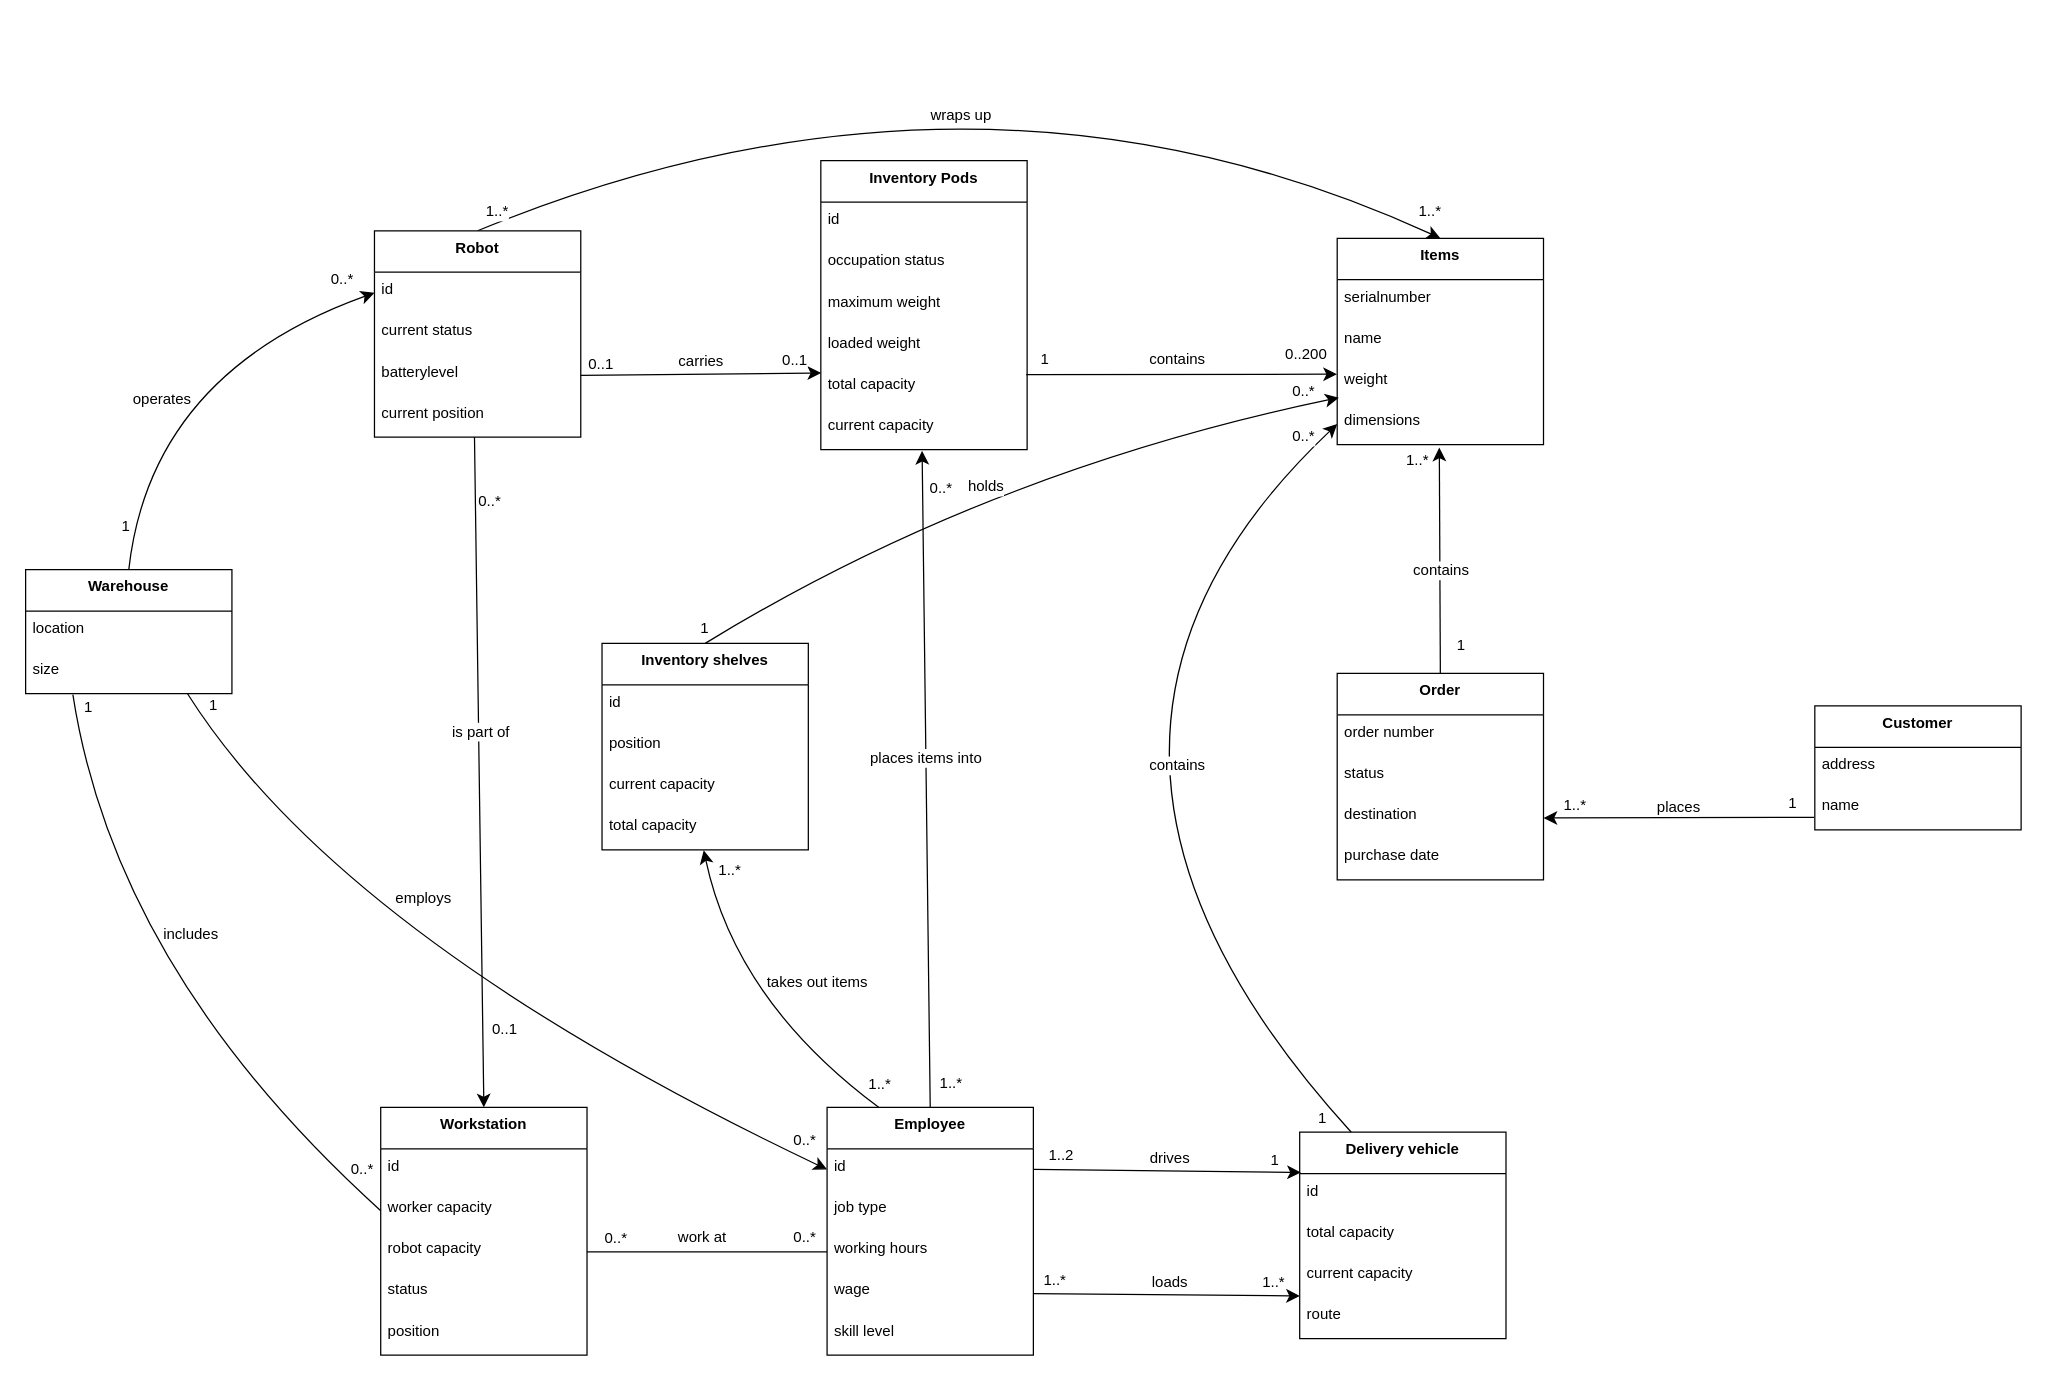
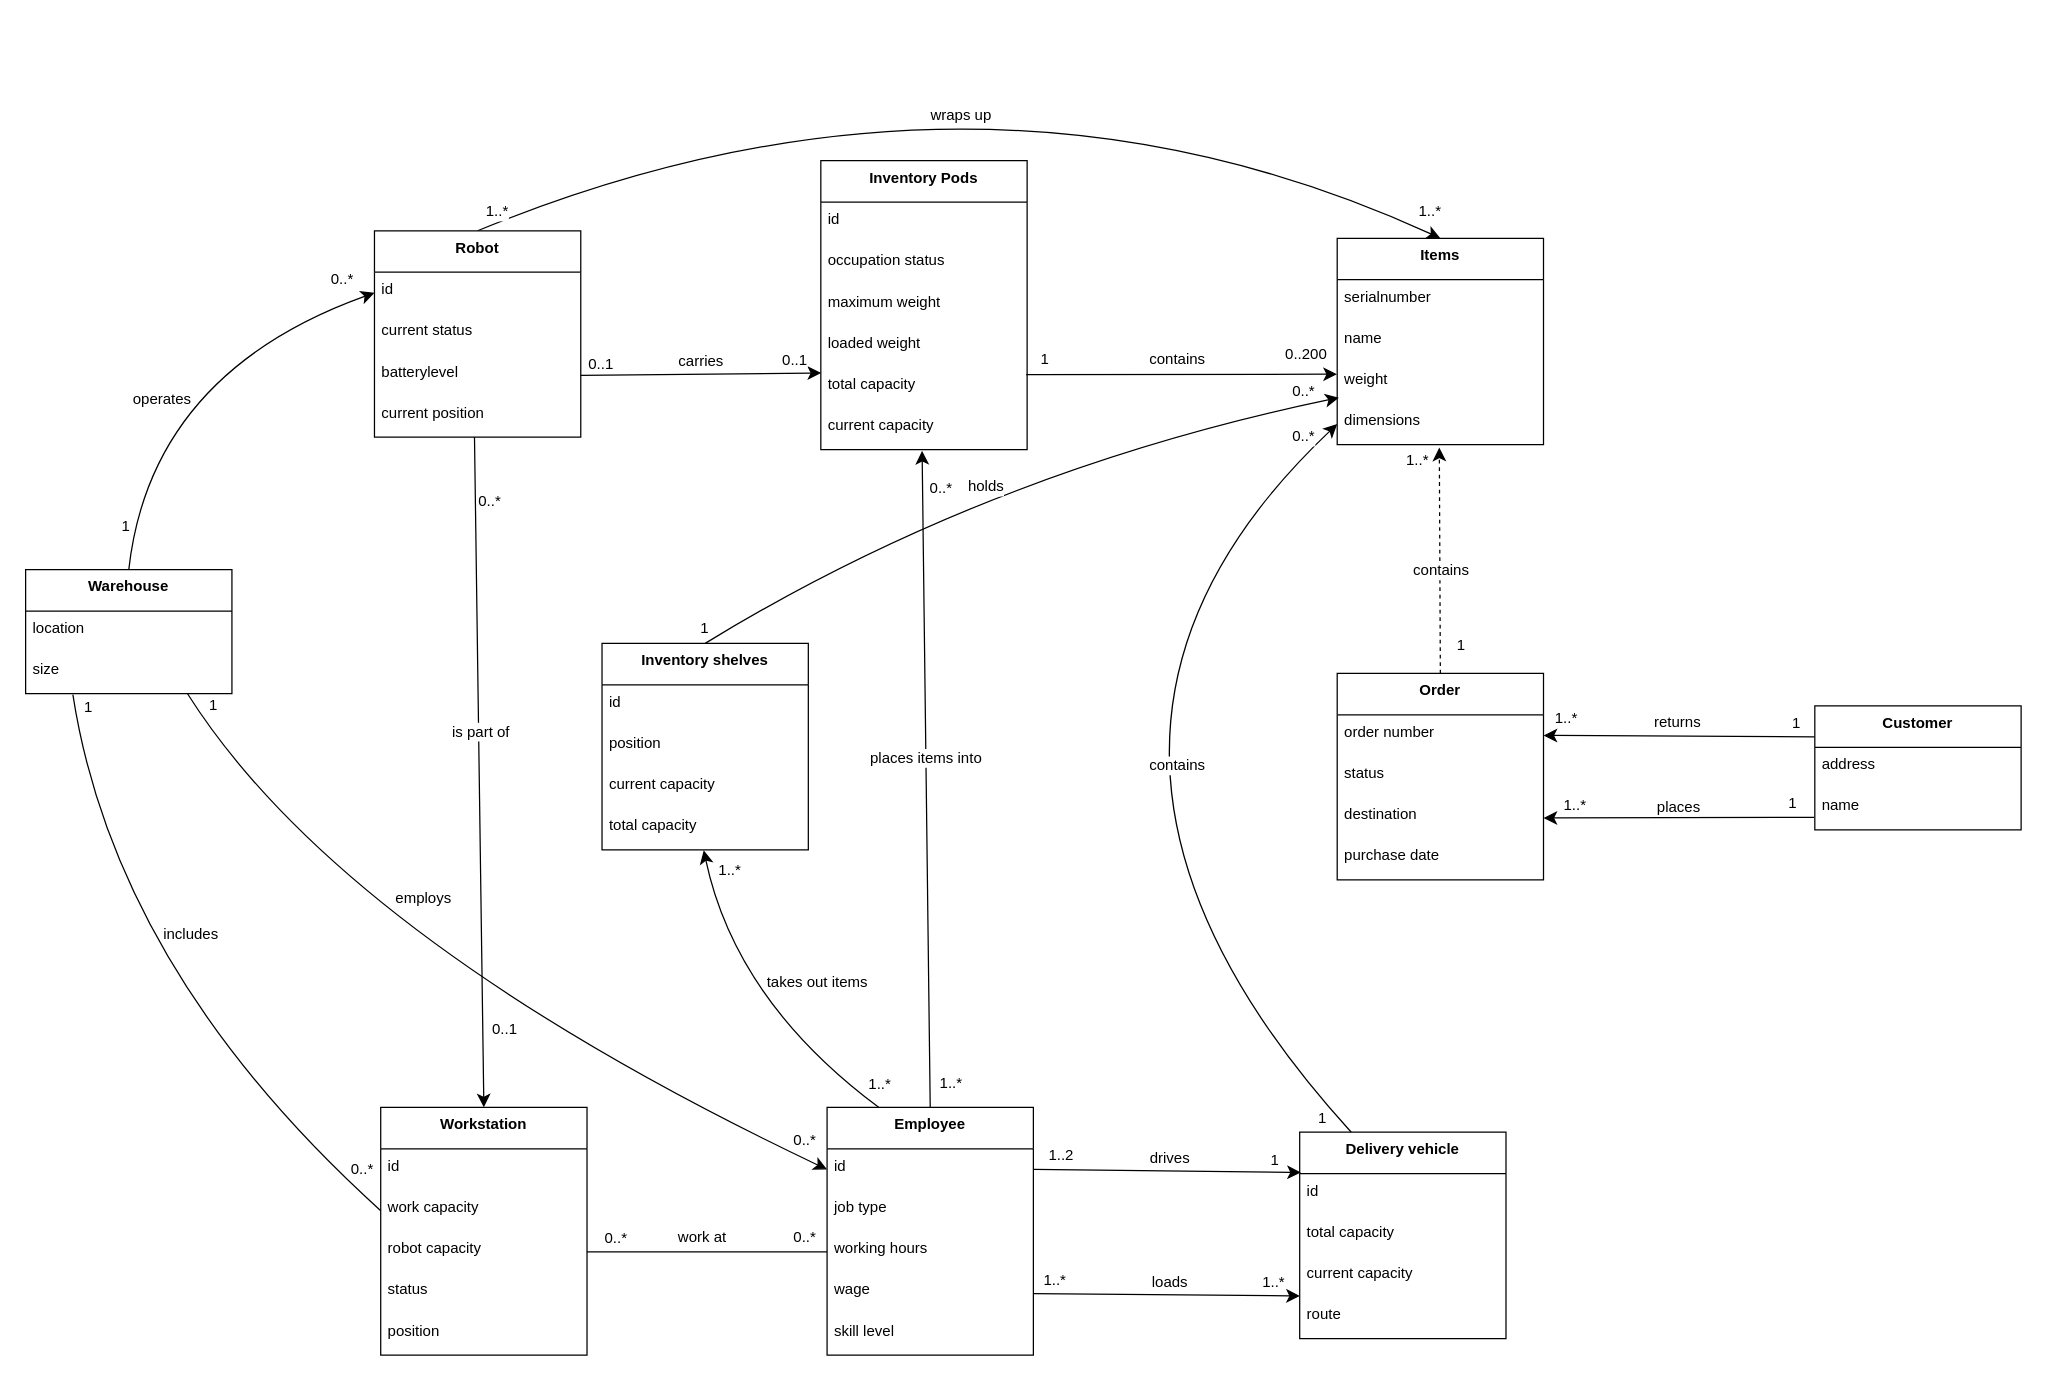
(1439, 507) -> (1439, 507)
none -> (1682, 736)
(447, 1207) -> (438, 1207)
